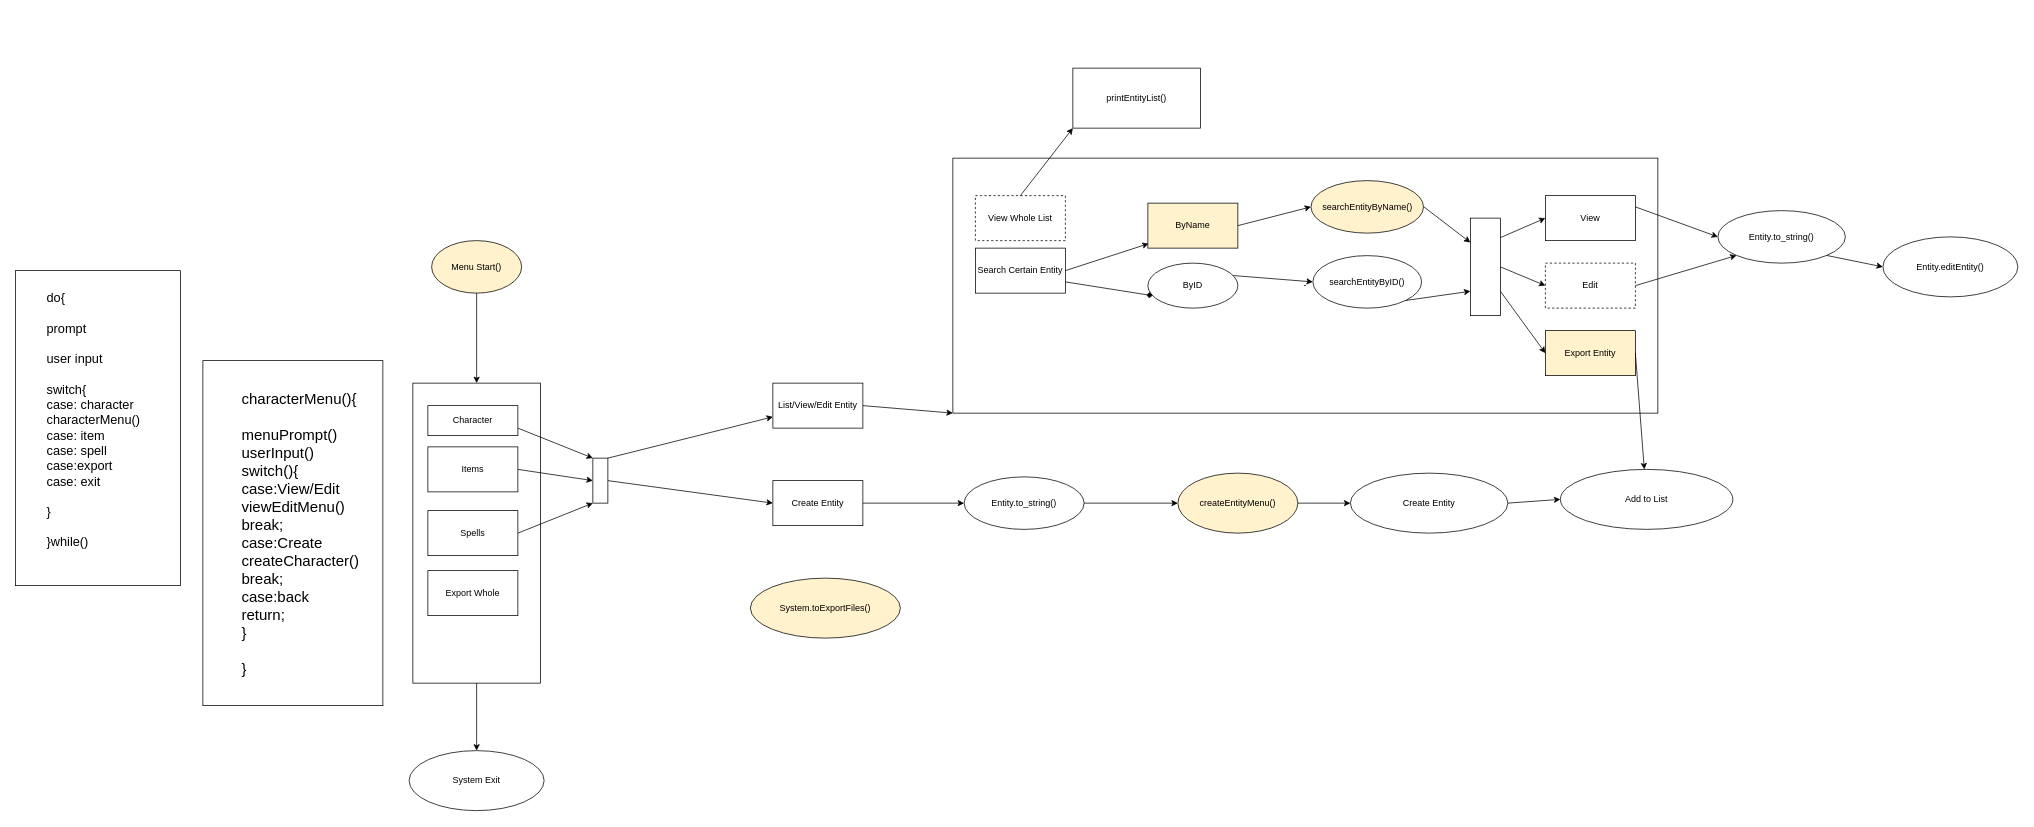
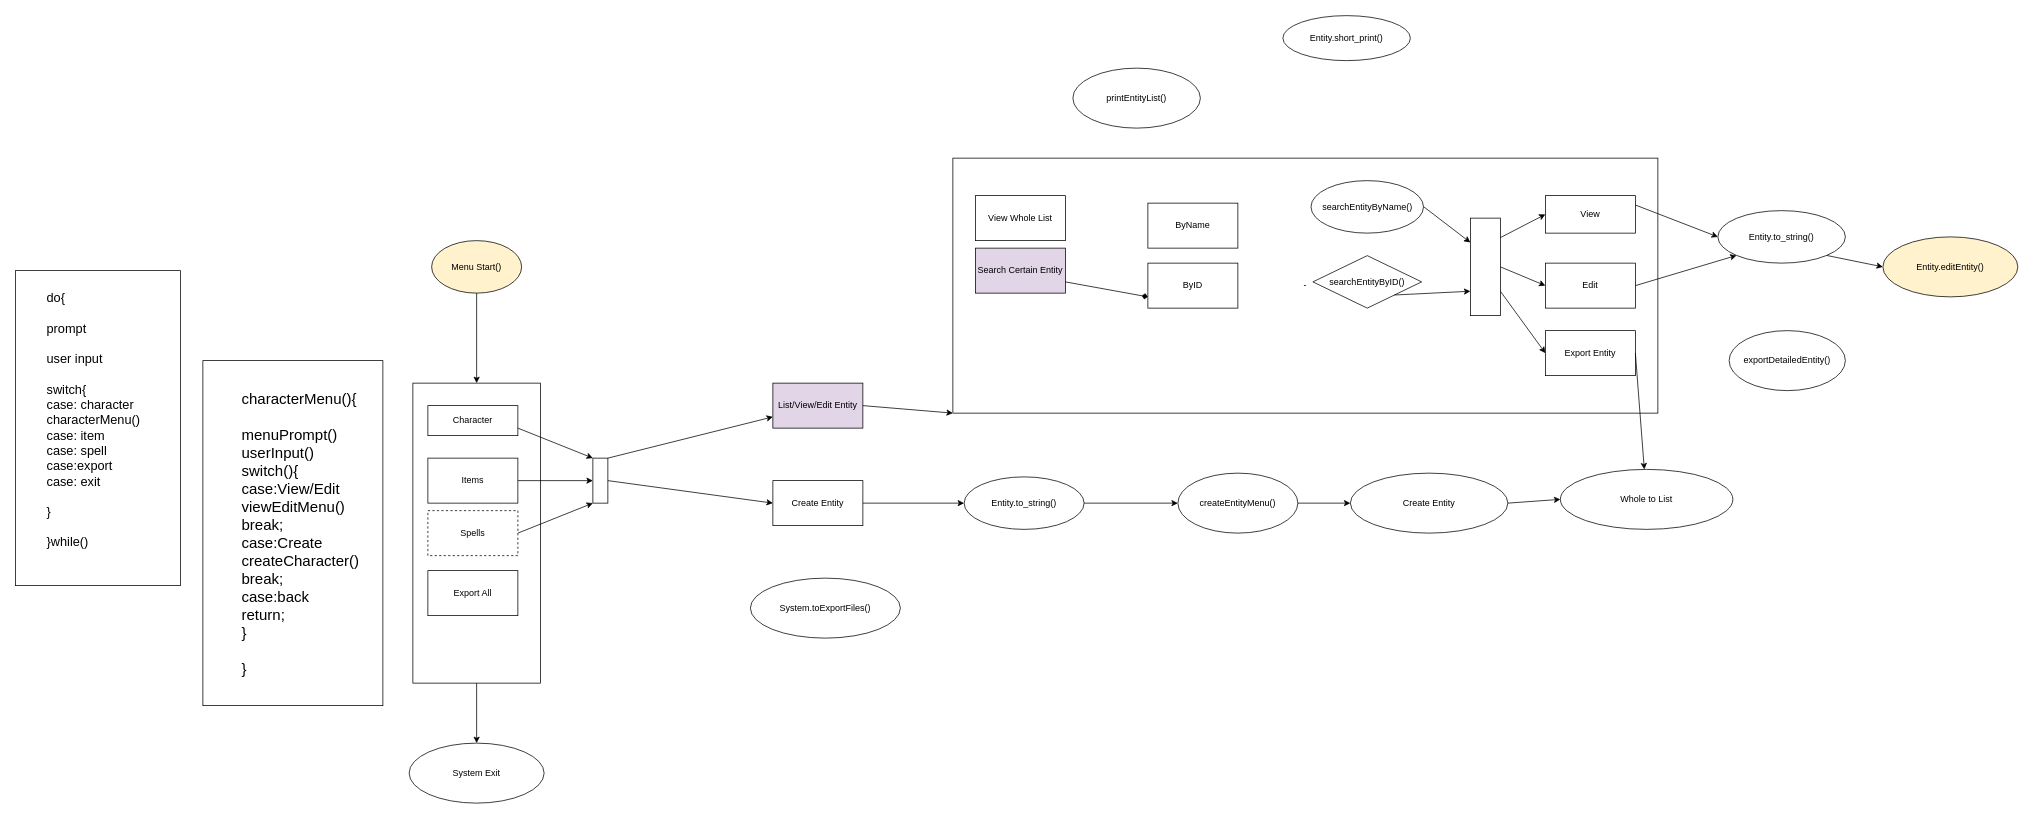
none -> (1347, 38)
(1137, 98) -> (1137, 98)
(1045, 164) -> none
(1367, 207) -> (1367, 207)
(1272, 217) -> none
(1020, 218) -> (1020, 218)
(1590, 218) -> (1590, 214)
(1193, 225) -> (1193, 225)
(1105, 258) -> none
(1950, 267) -> (1950, 267)
(1020, 270) -> (1020, 270)
(1270, 278) -> none
(1367, 282) -> (1367, 282)
(1193, 285) -> (1193, 285)
(1590, 285) -> (1590, 285)
(1590, 353) -> (1590, 353)
none -> (1787, 360)
(818, 405) -> (818, 405)
(473, 469) -> (473, 480)
(1647, 499) -> (1647, 499)
(1238, 503) -> (1238, 503)
(473, 533) -> (473, 533)
(473, 593) -> (473, 593)
(825, 608) -> (825, 608)
(477, 780) -> (477, 773)
